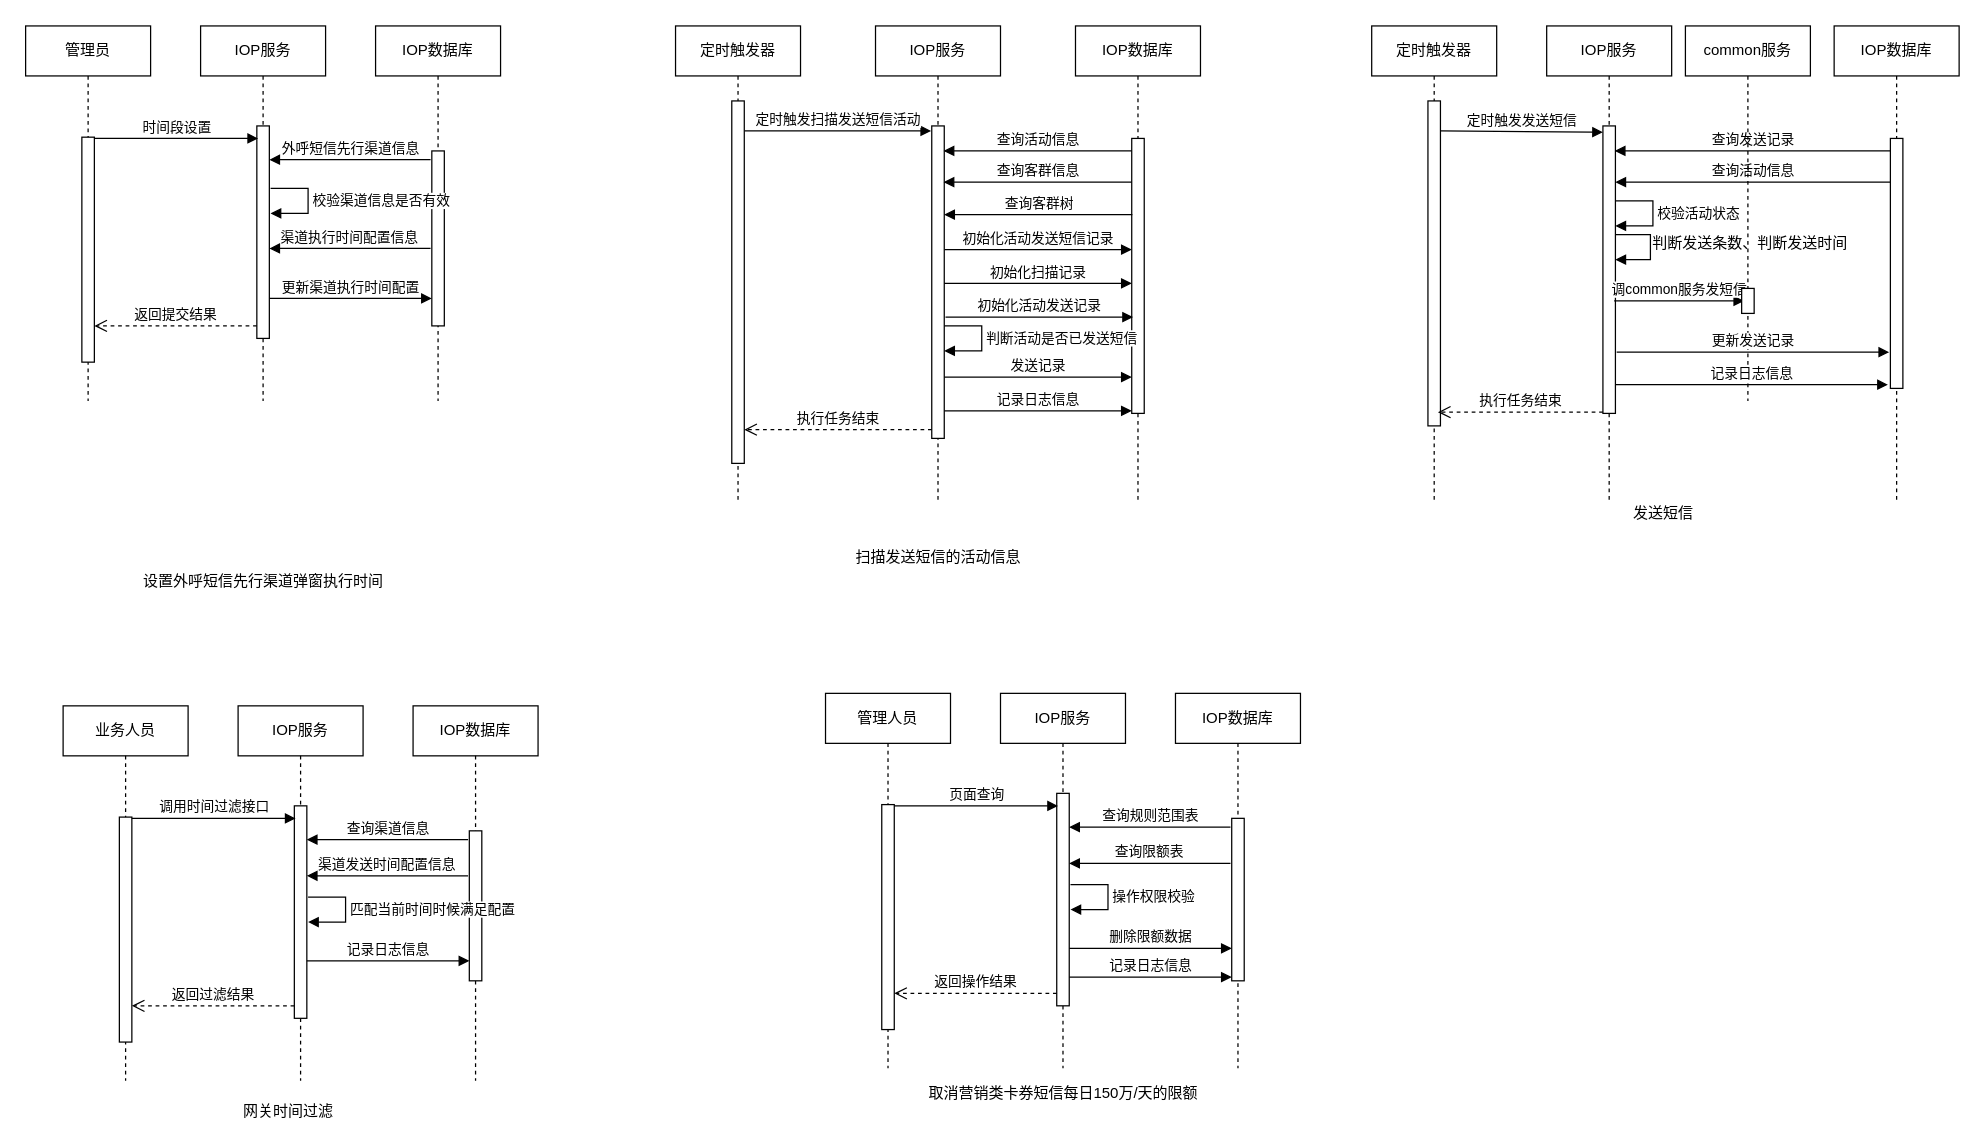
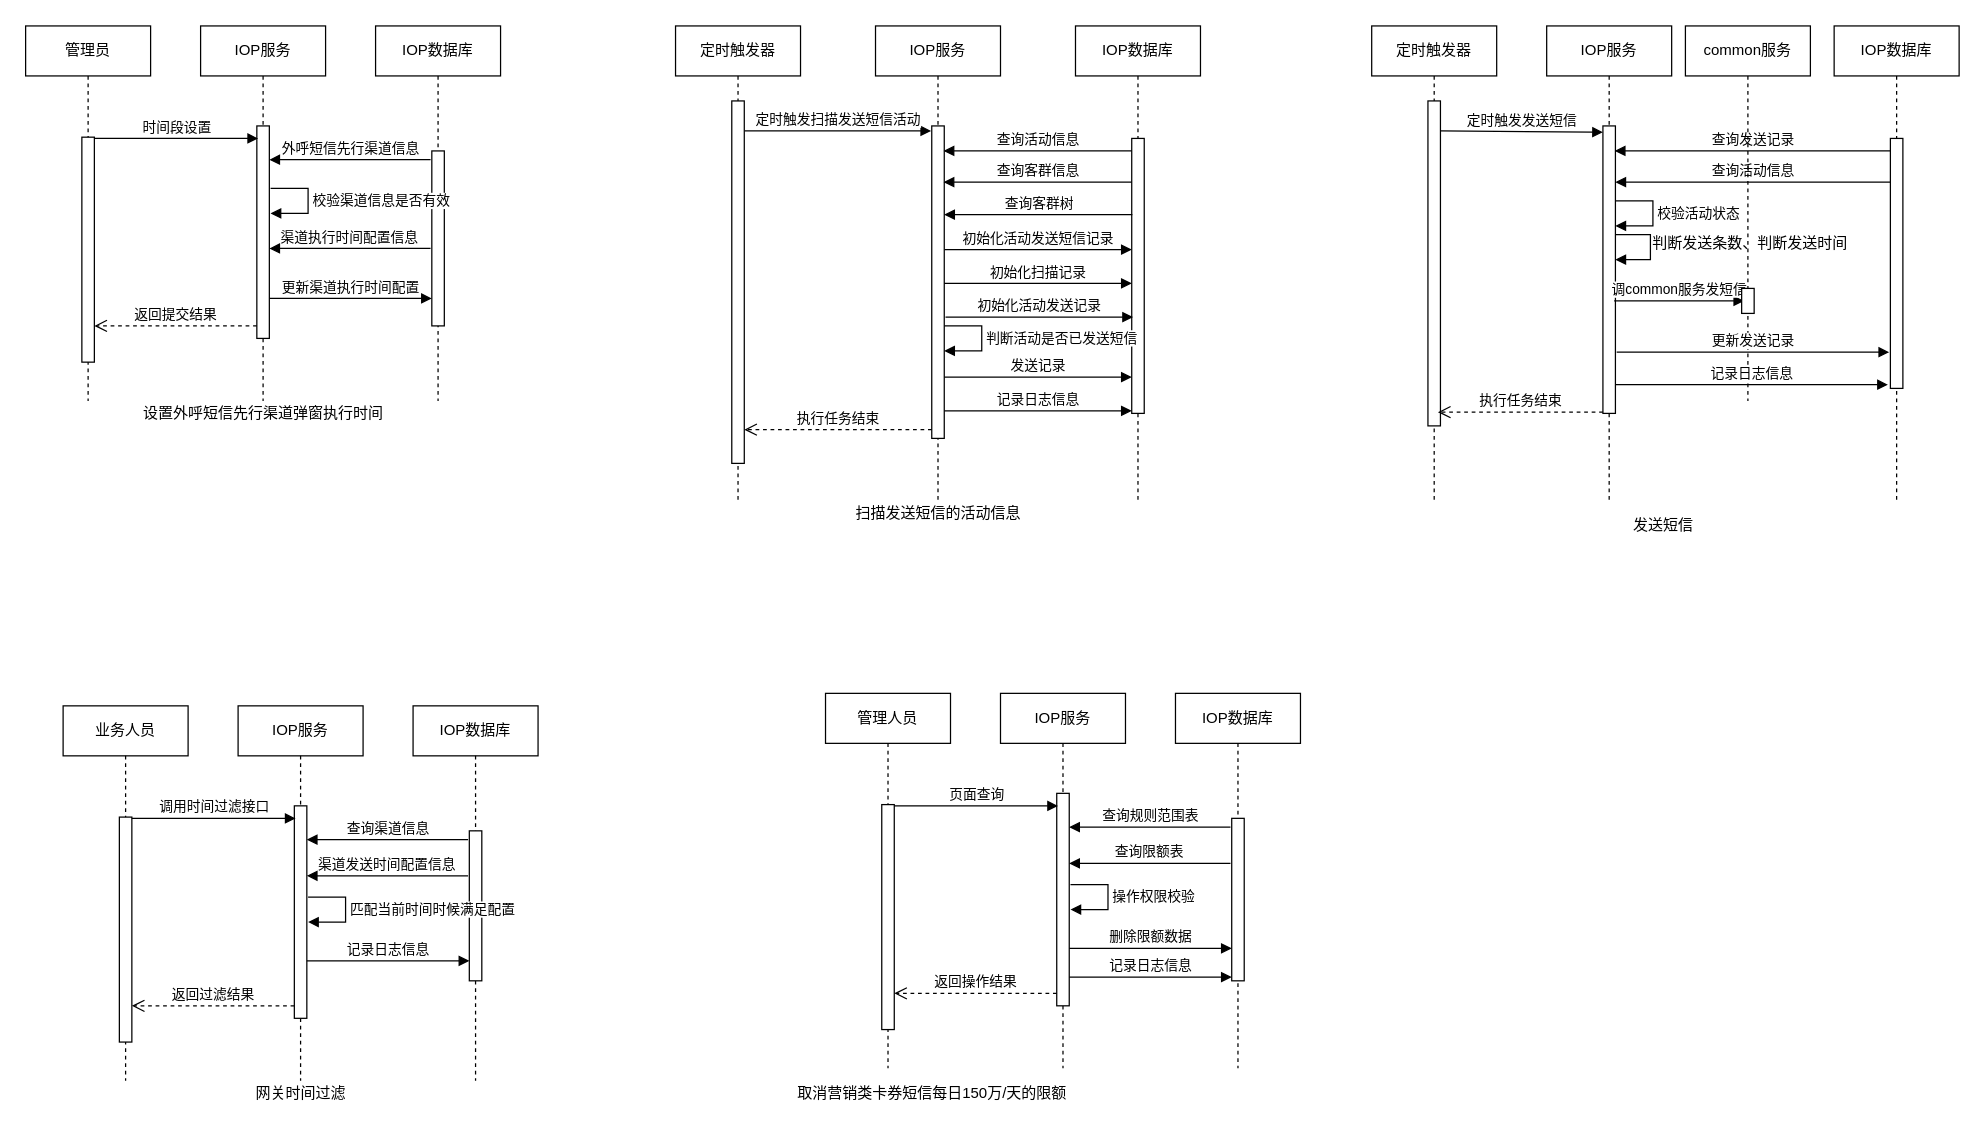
(1663, 513) -> (1663, 526)
(938, 557) -> (938, 513)
(263, 582) -> (263, 413)
(1063, 1093) -> (932, 1093)
(288, 1112) -> (301, 1093)
